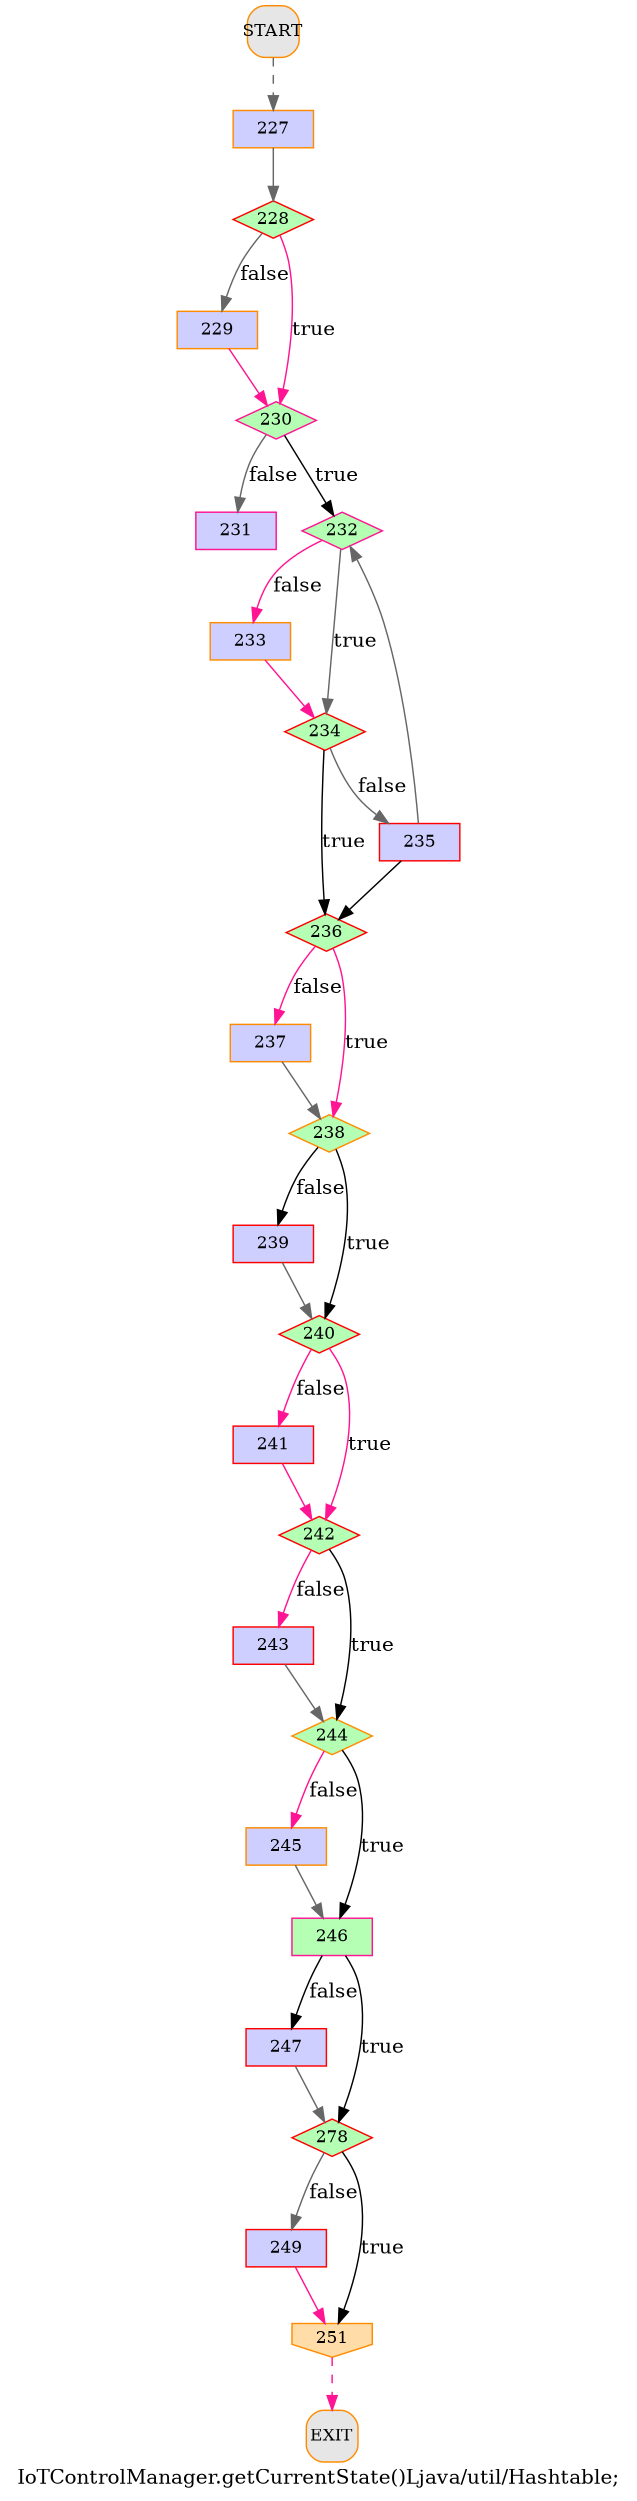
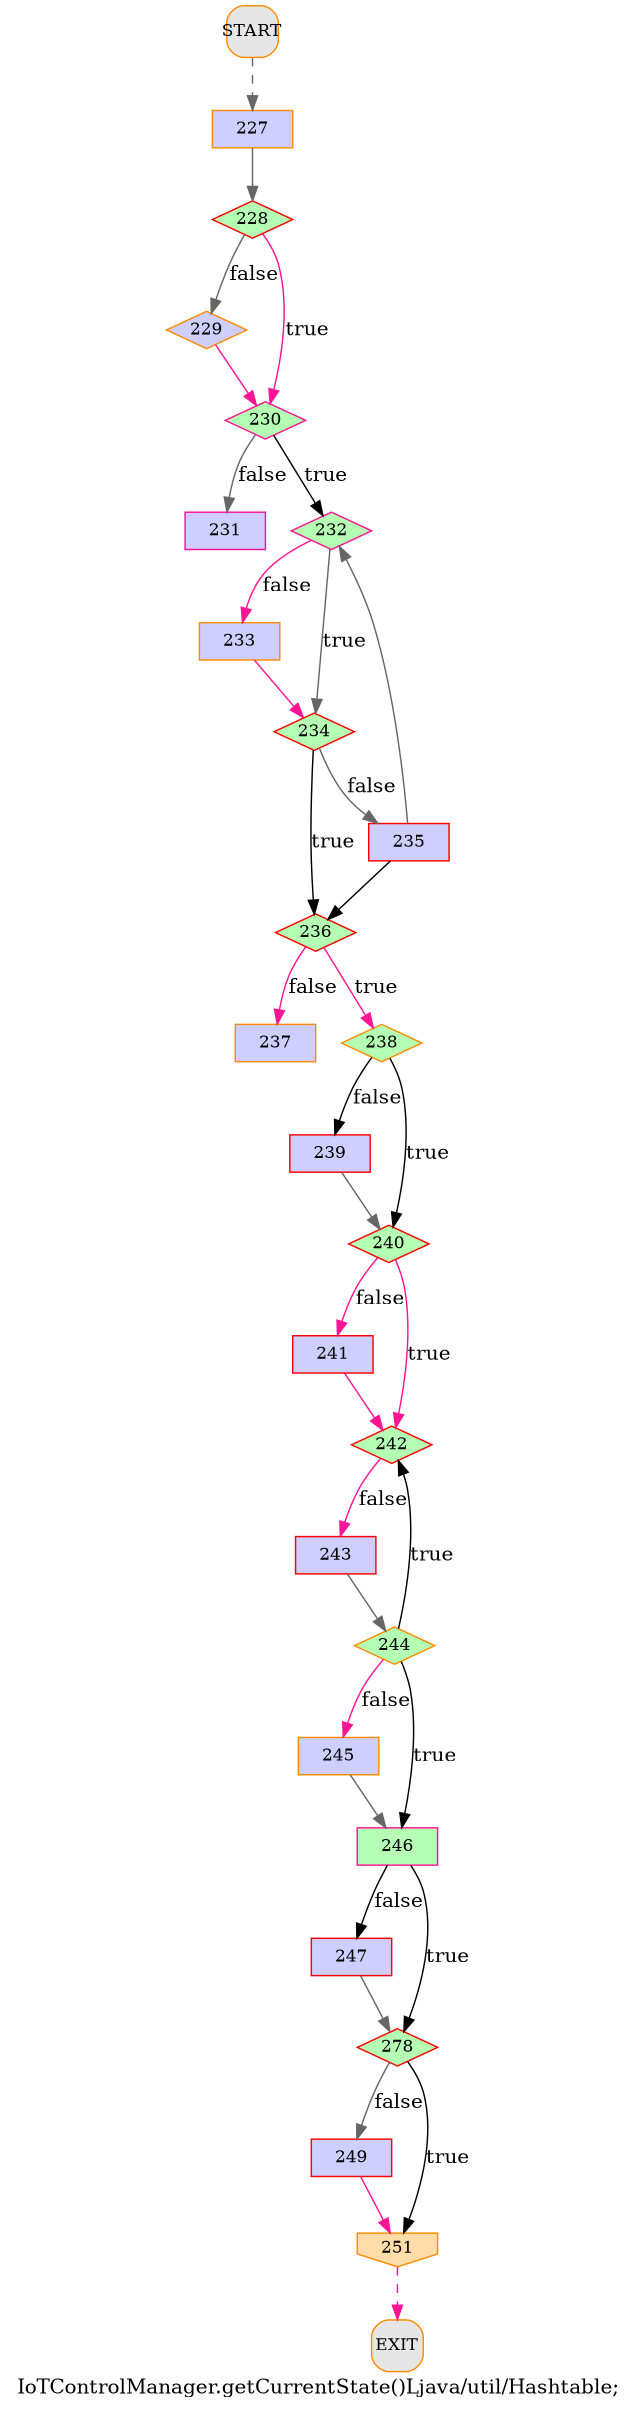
(217, 330) -> (207, 330)
(297, 1084) -> none
(351, 1625) -> (410, 1552)
